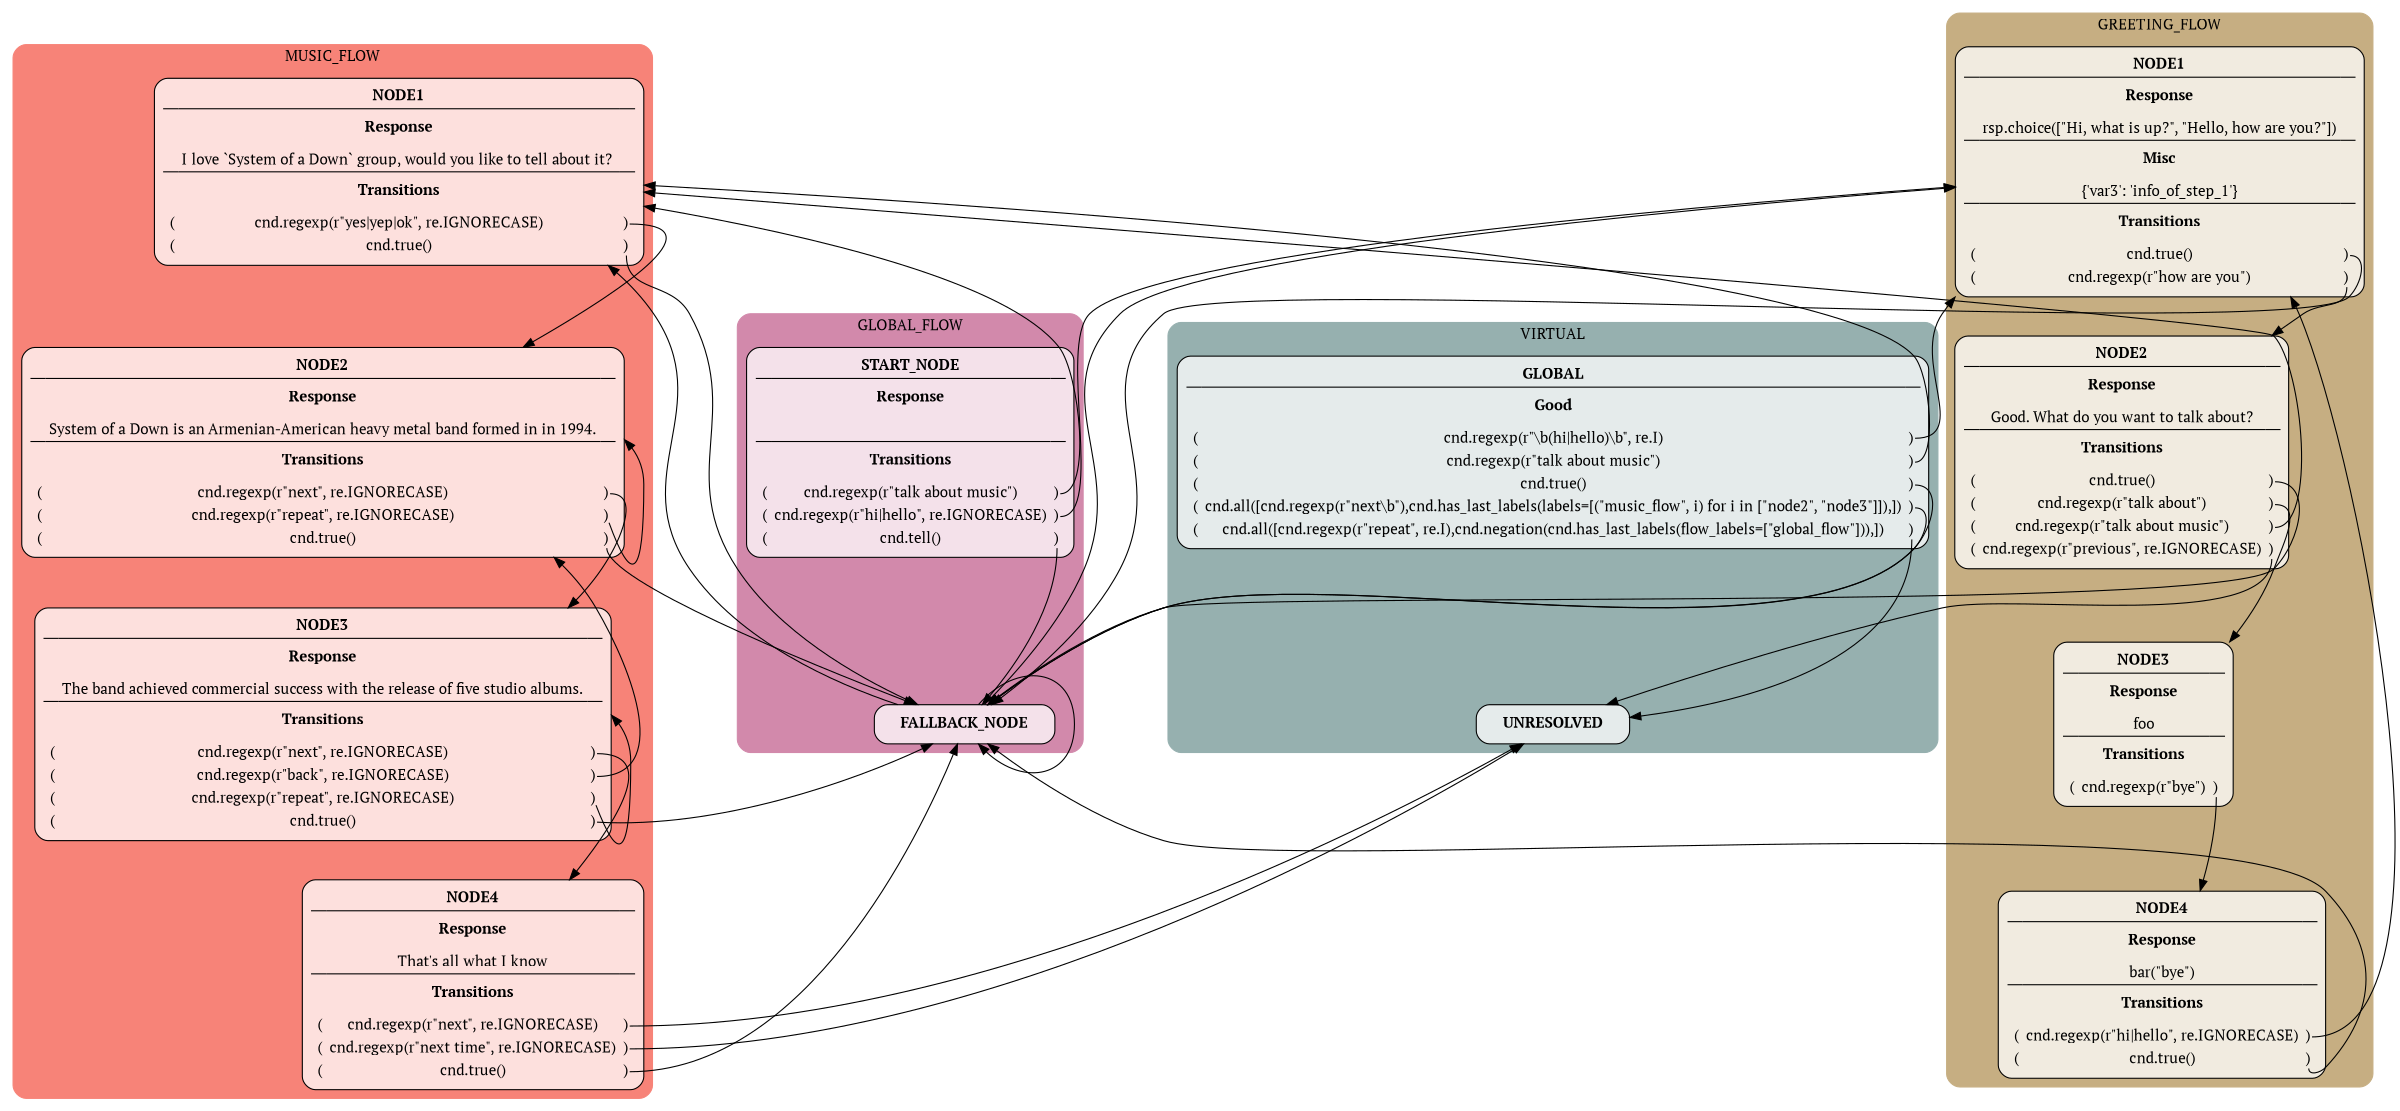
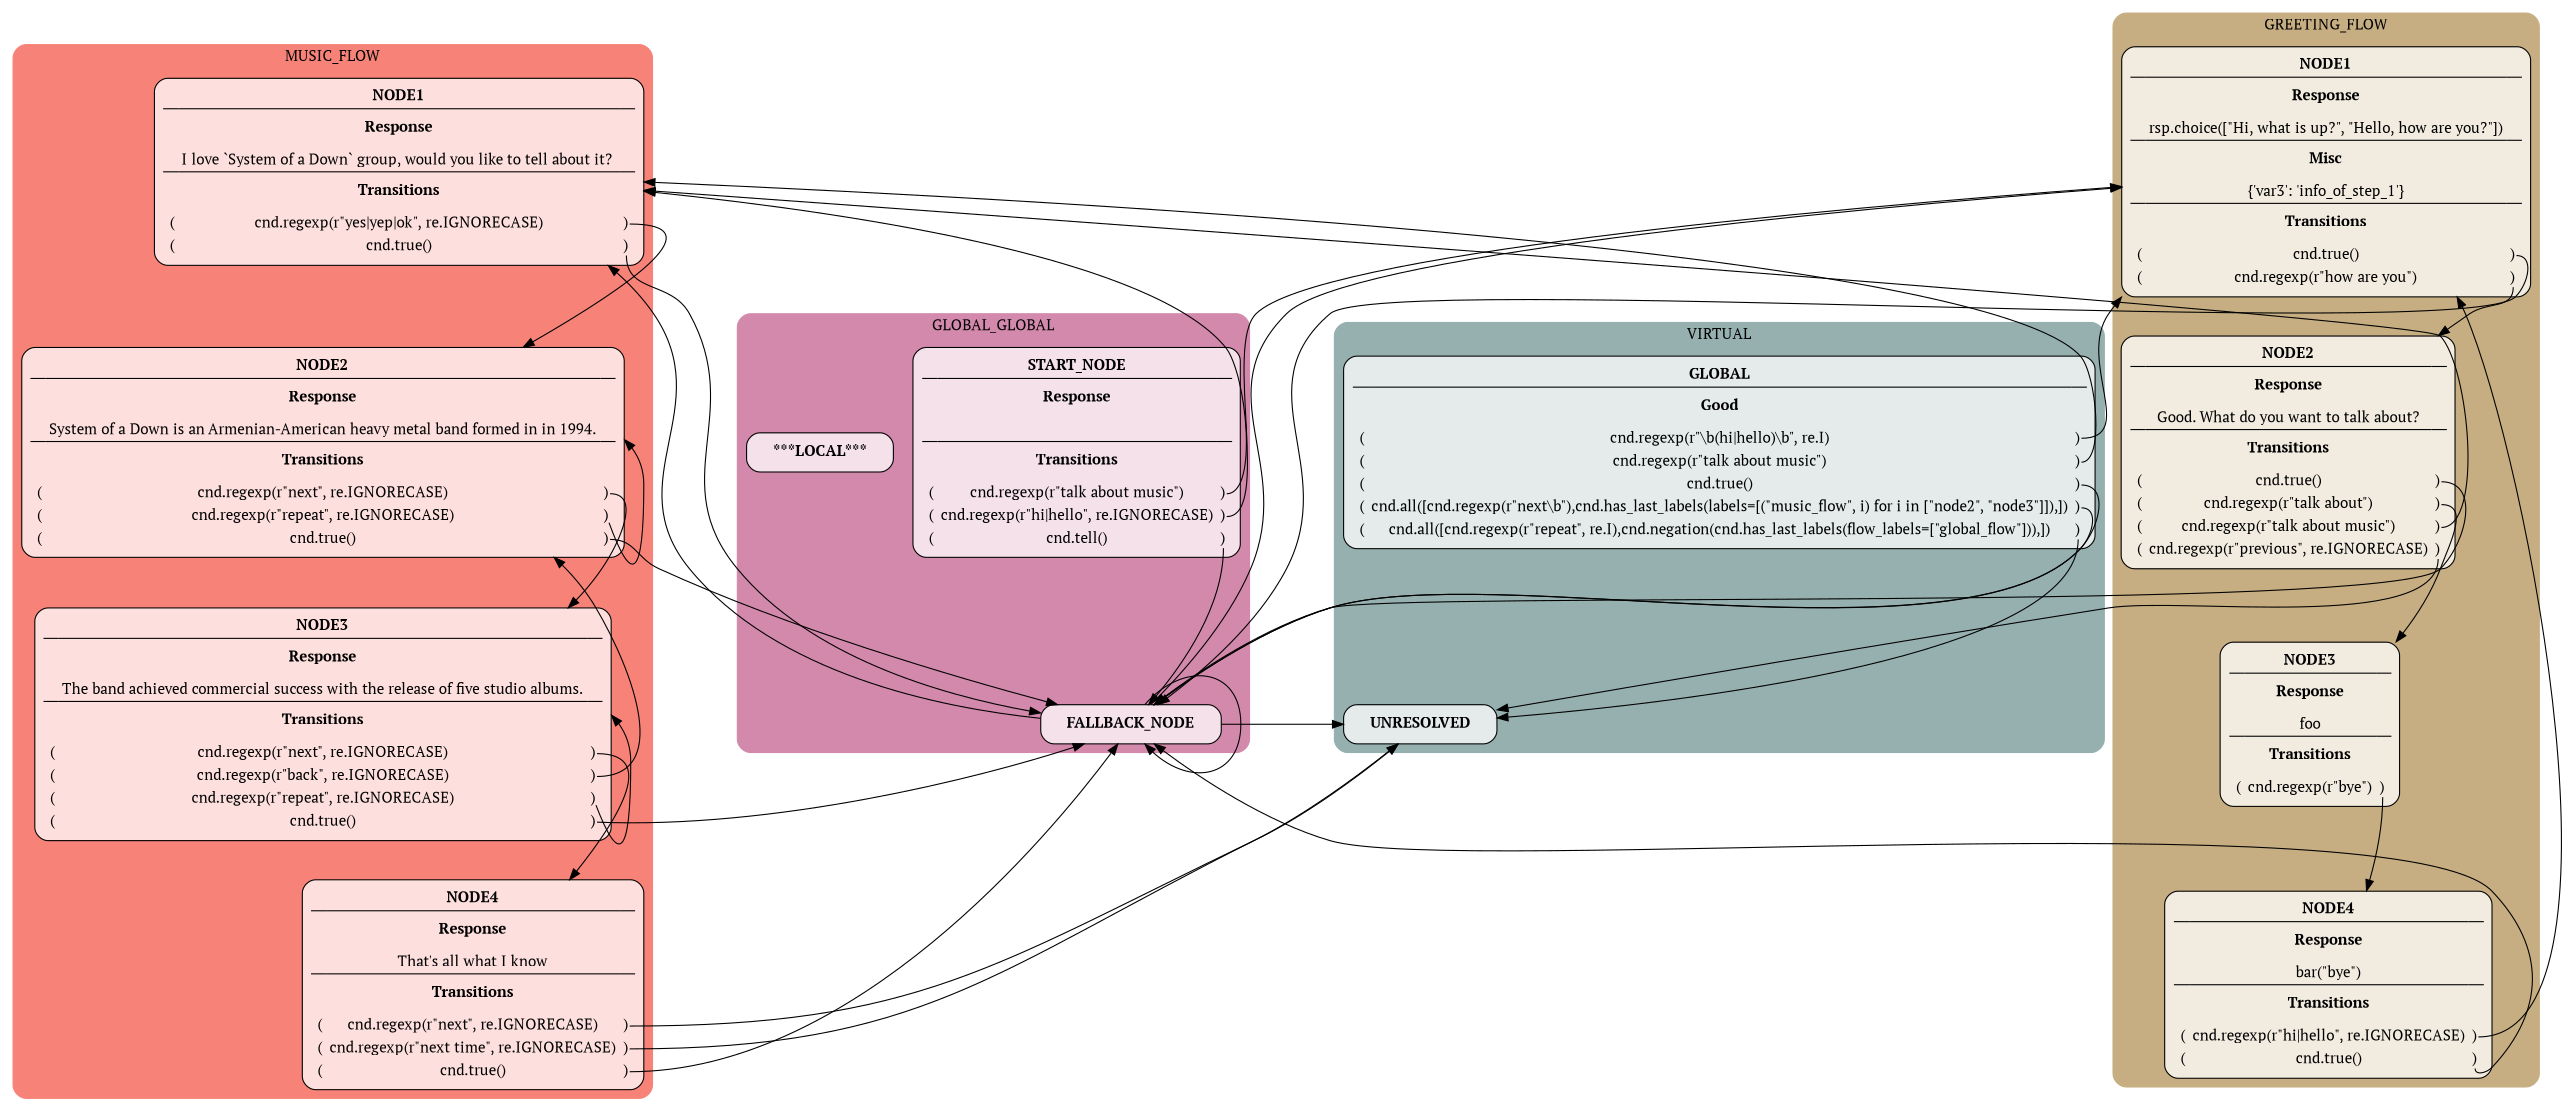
(910, 326) -> (993, 326)
none -> (820, 452)
none -> (1277, 724)
